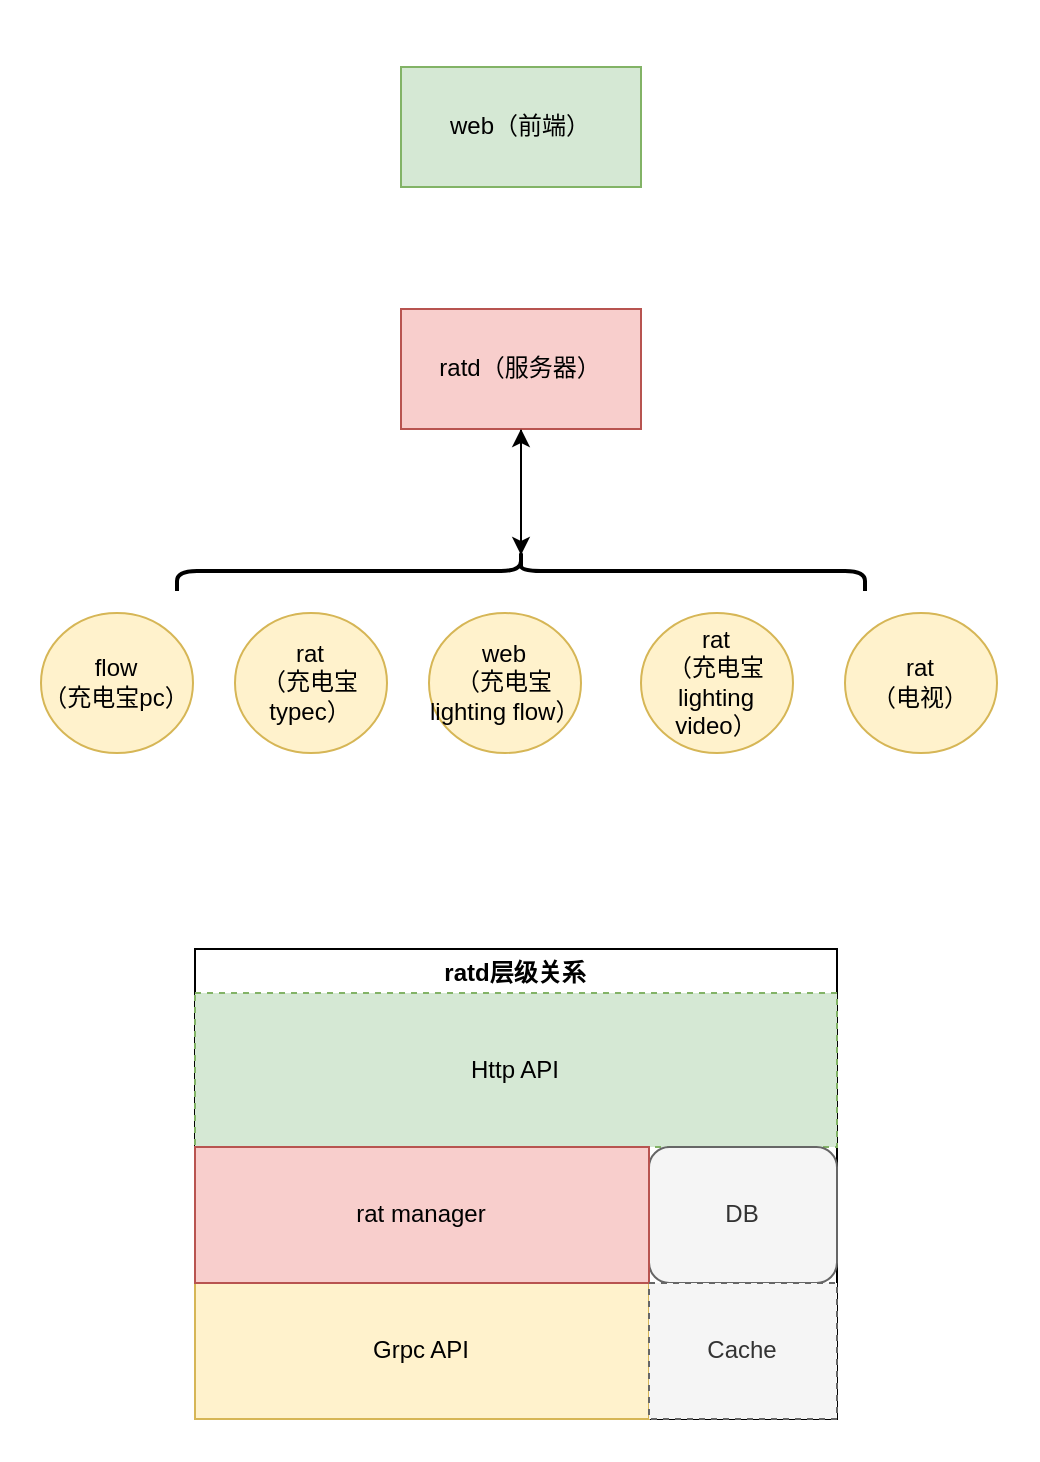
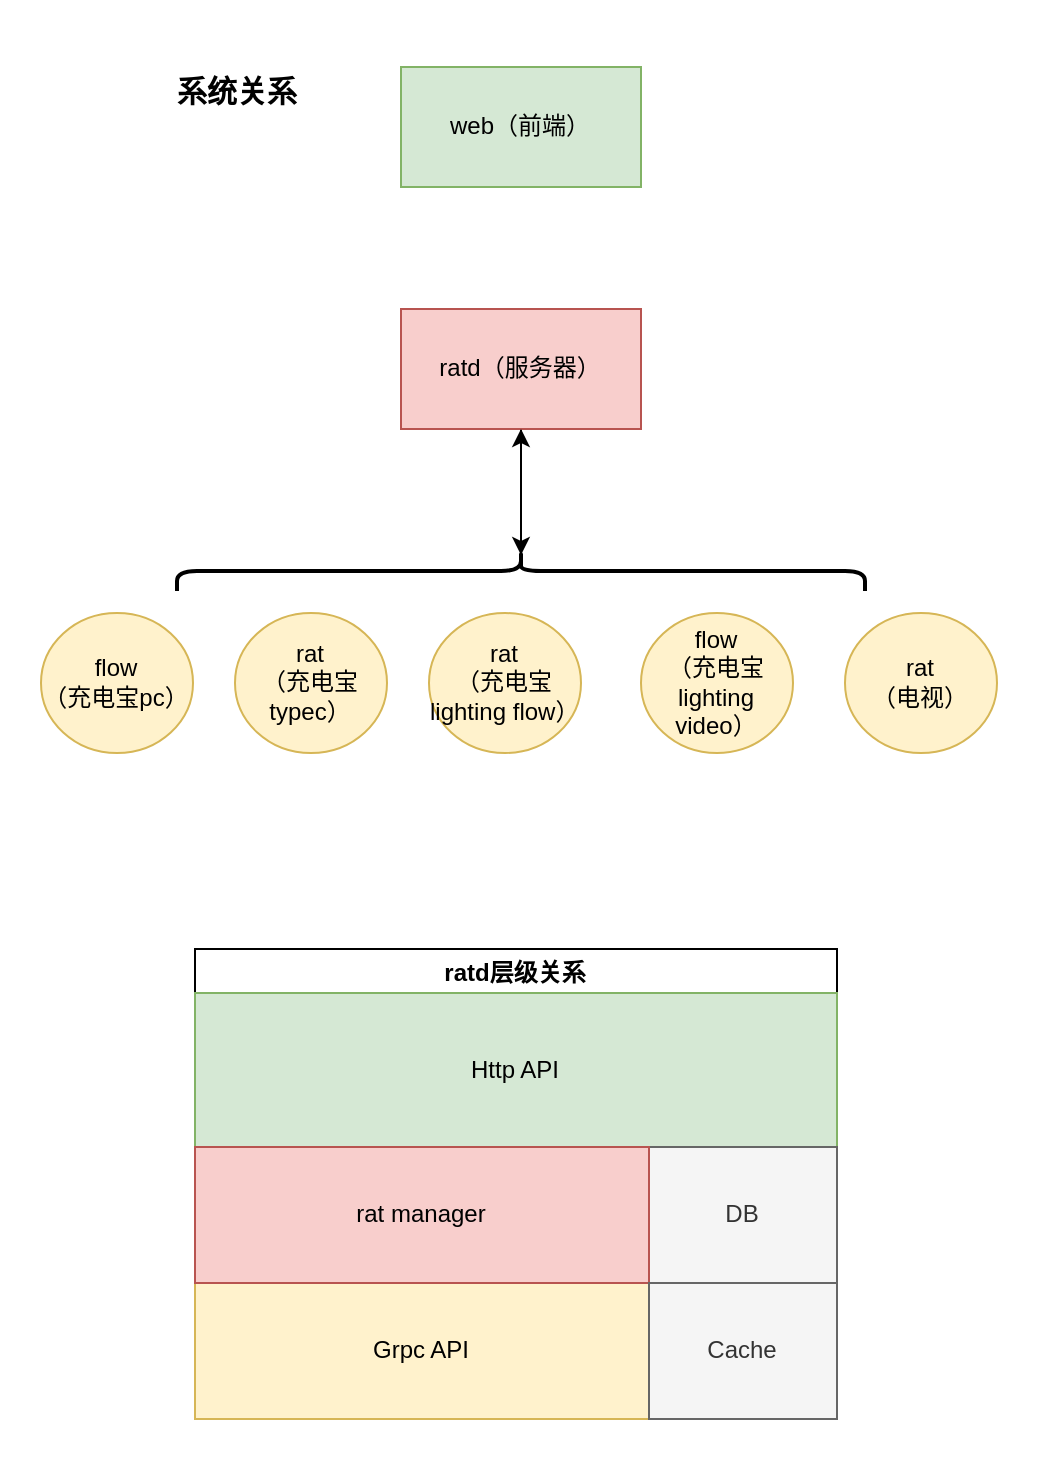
none -> (238, 91)
(505, 683) -> (505, 683)
(717, 683) -> (717, 683)
(516, 1070) -> (516, 1070)
(743, 1215) -> (743, 1215)
(743, 1351) -> (743, 1351)
